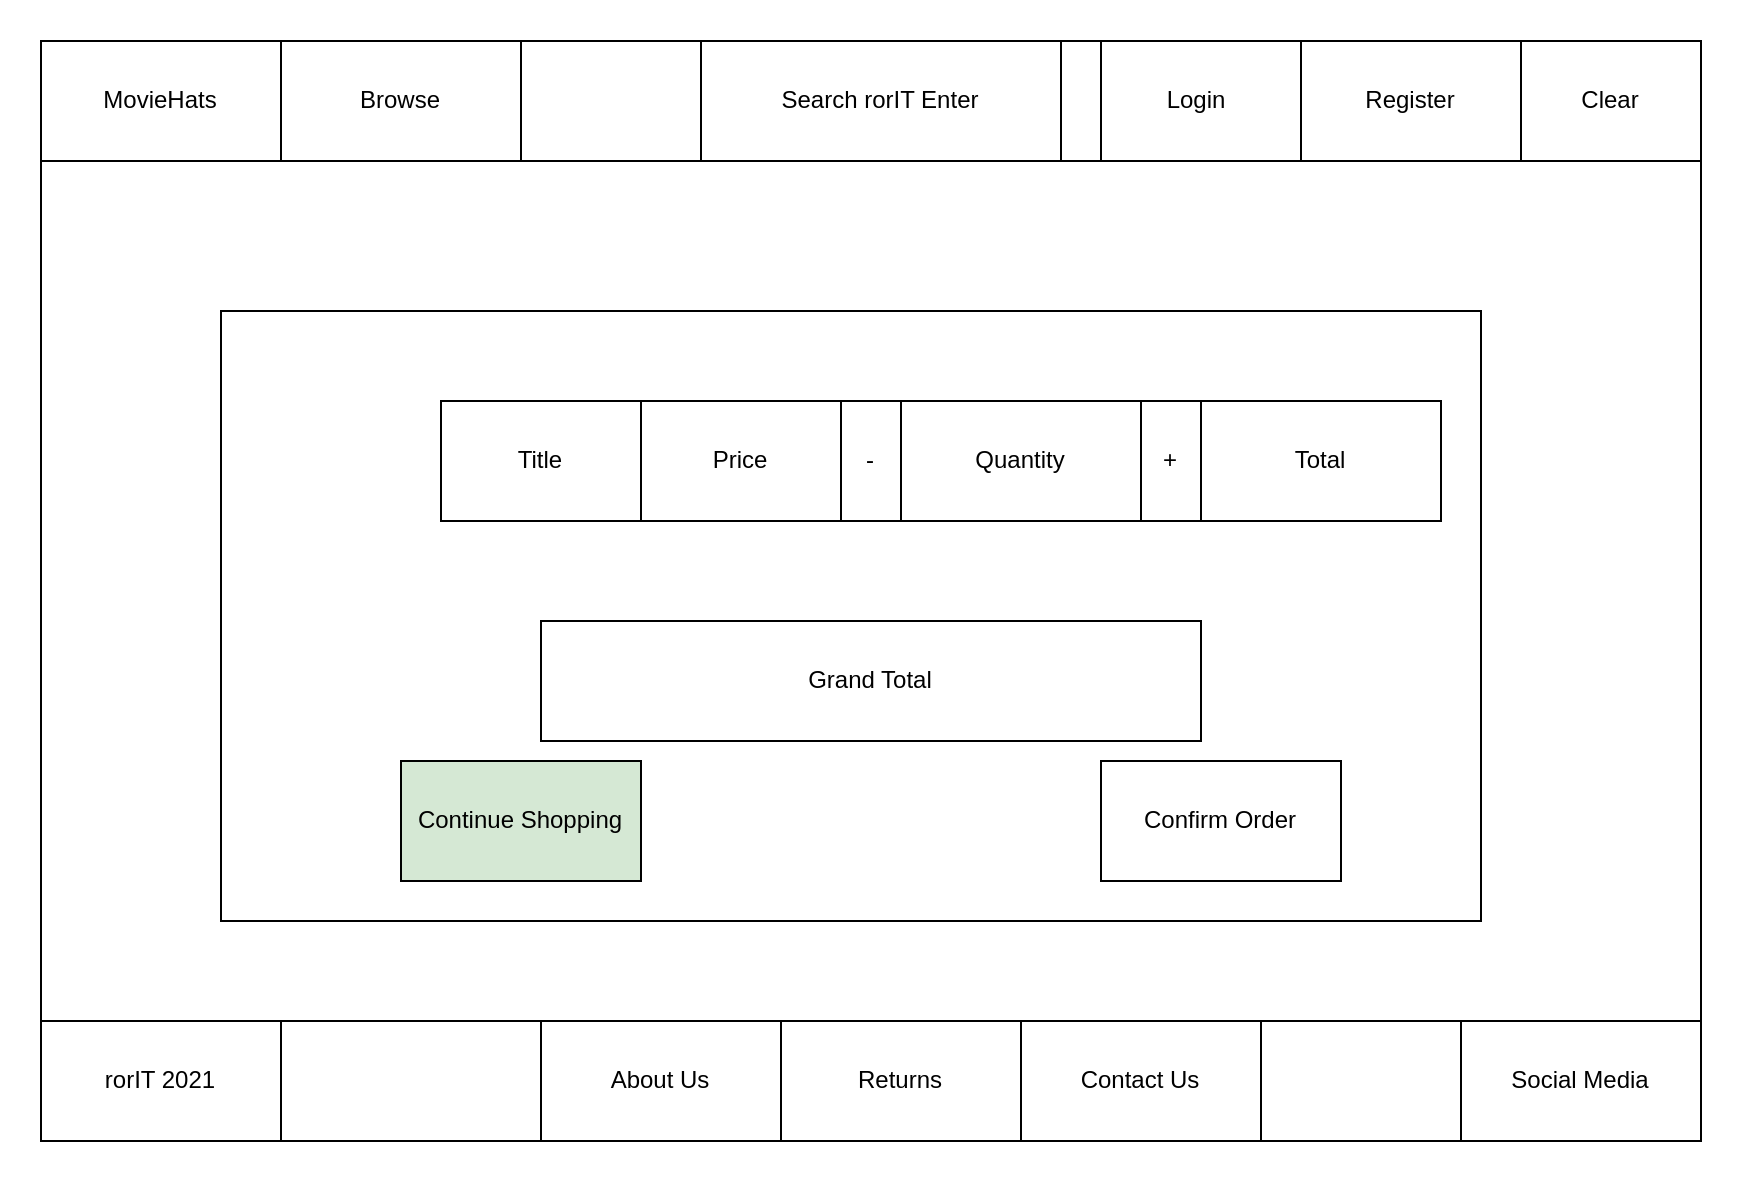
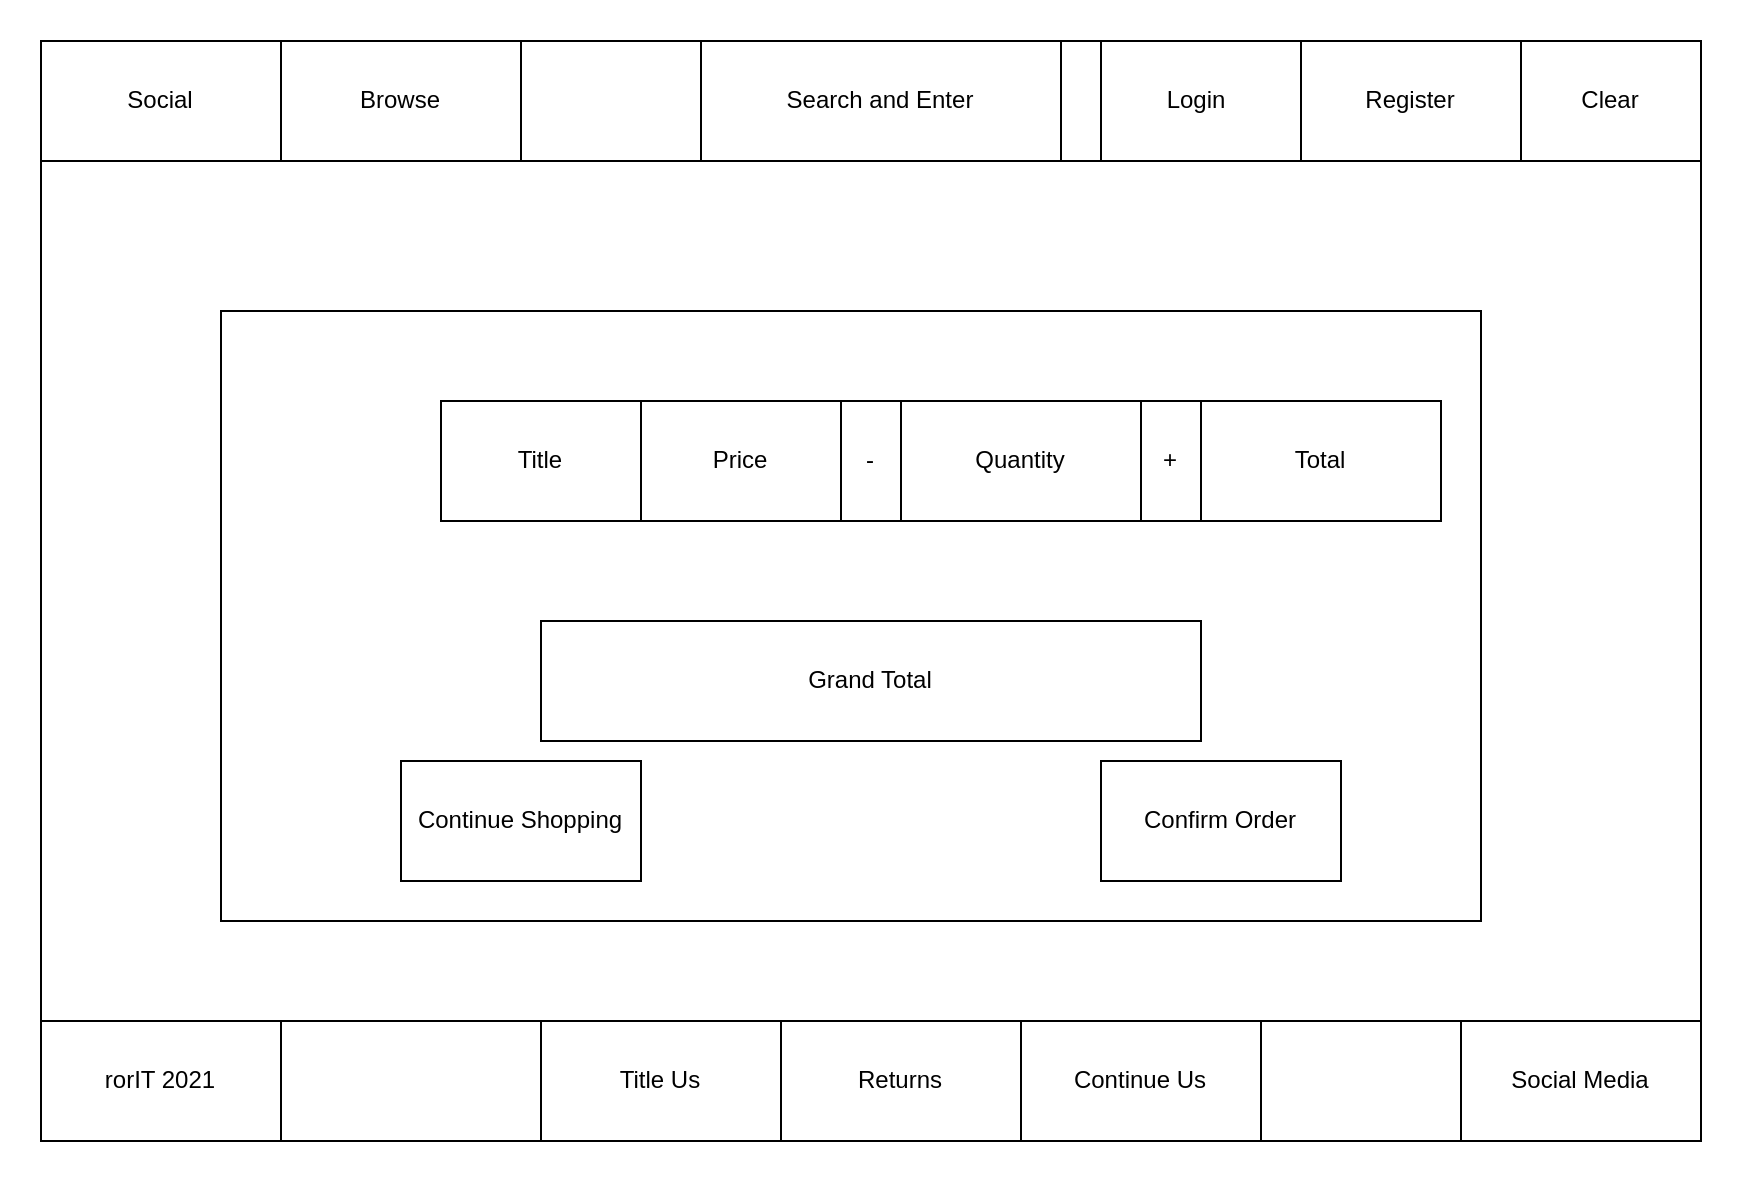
(161, 101) -> (161, 101)
(881, 101) -> (881, 101)
(521, 821) -> (521, 821)
(661, 1081) -> (661, 1081)
(1141, 1081) -> (1141, 1081)
